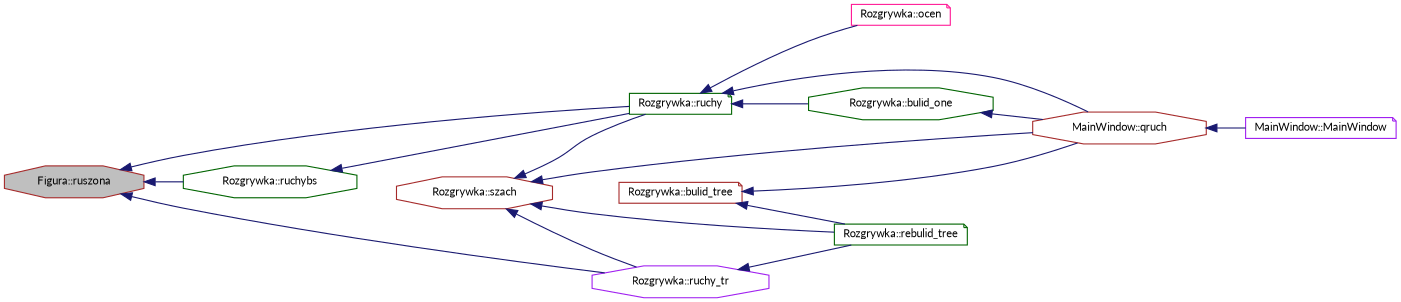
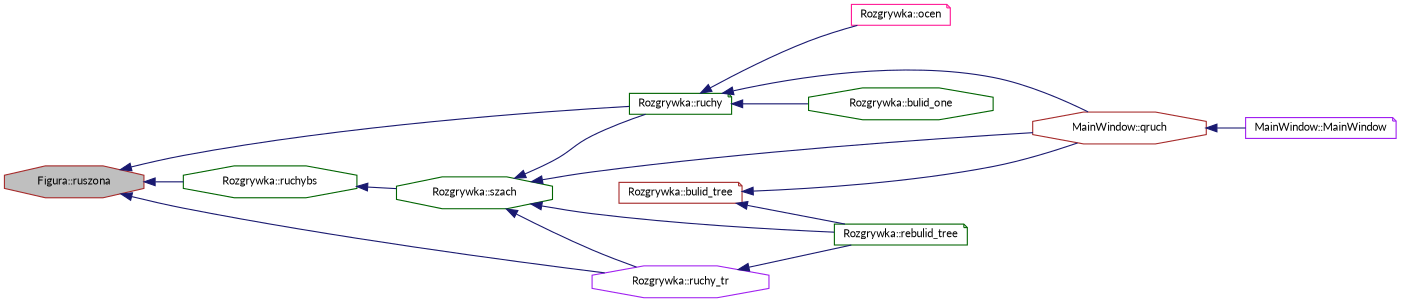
(1017, 117) -> none
(486, 141) -> (382, 188)
(474, 193) -> (474, 193)
